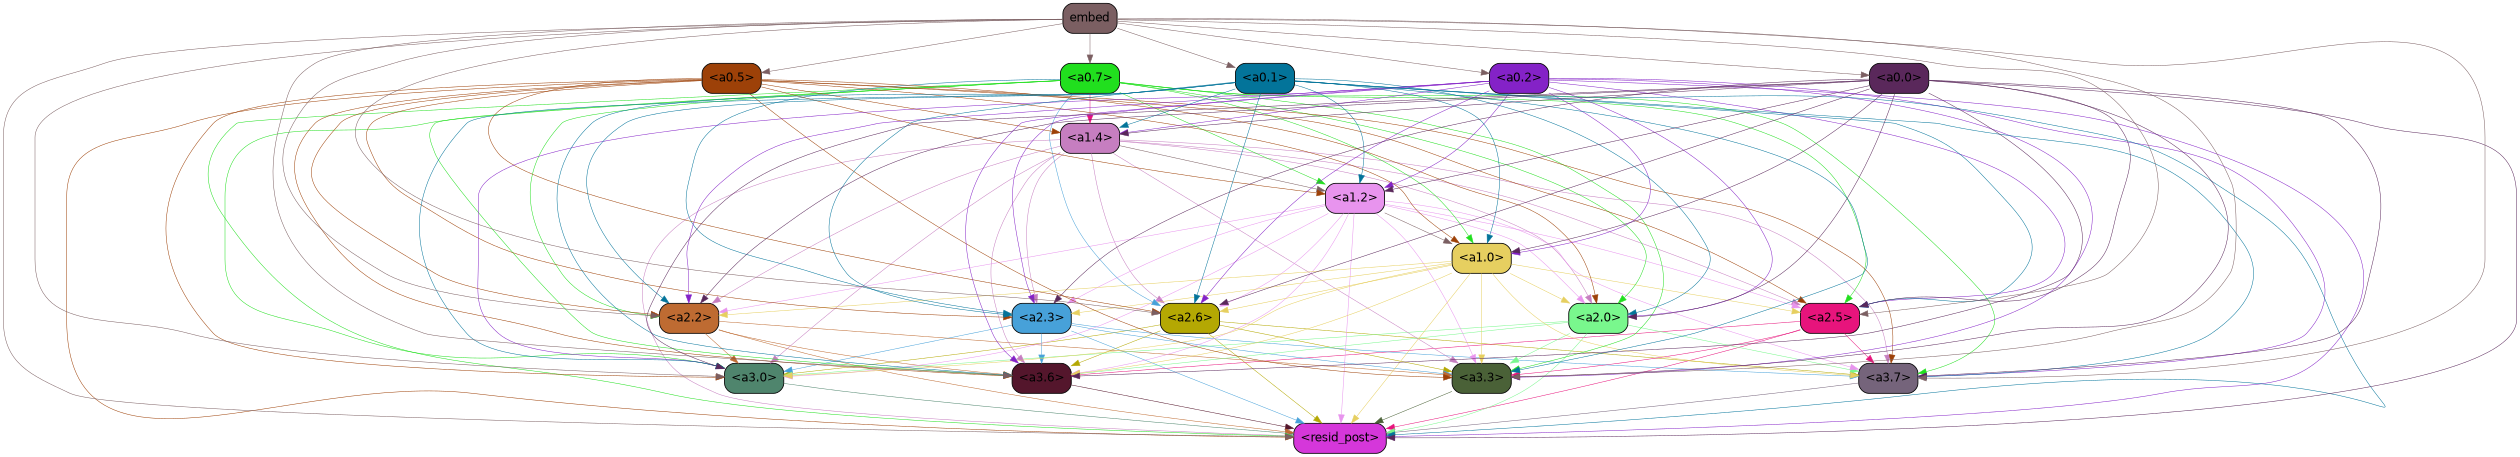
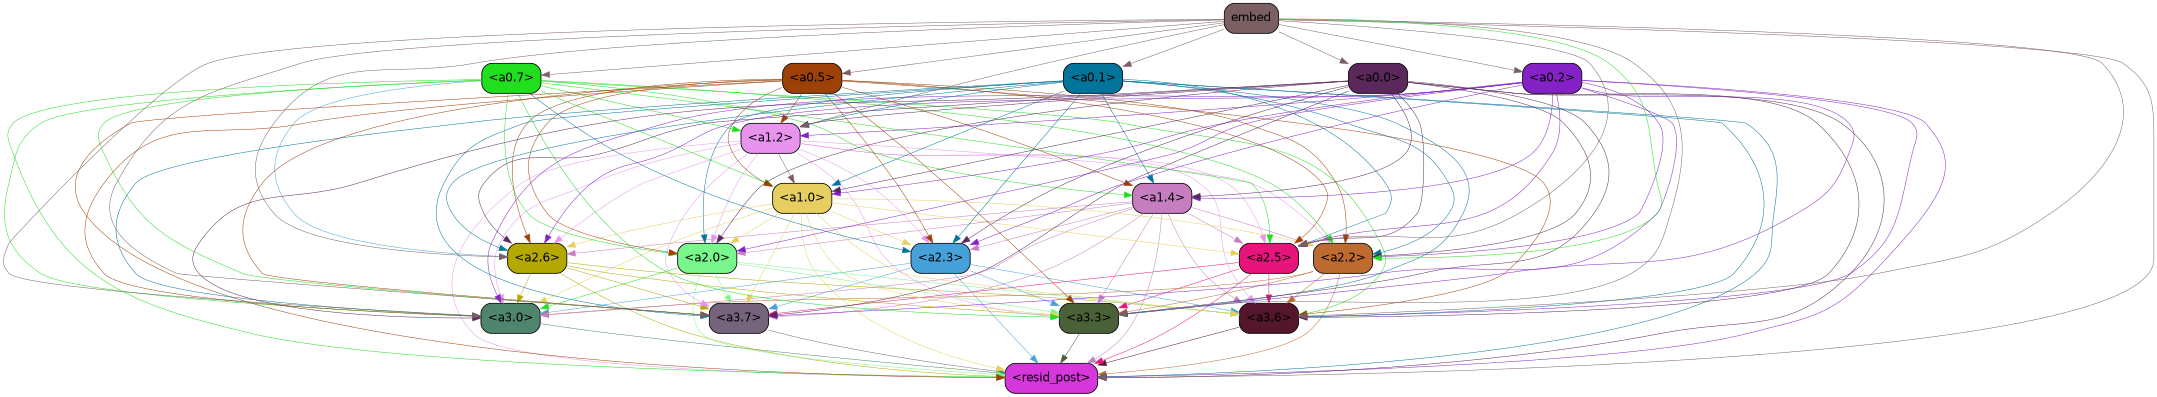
(434, 54) -> (1648, 126)
(1090, 104) -> (820, 128)
(1218, 167) -> (1015, 70)
(1316, 339) -> (613, 287)
